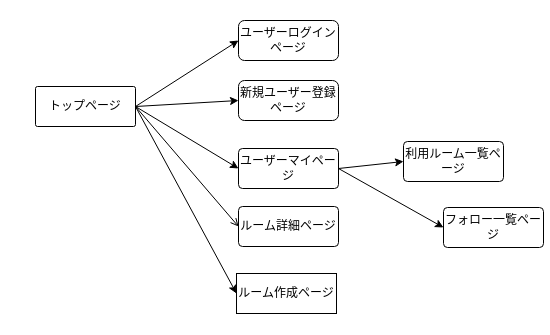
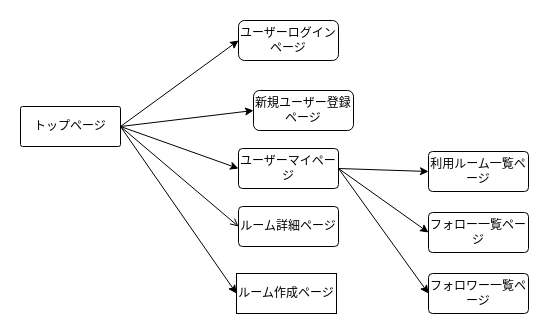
(289, 101) -> (304, 111)
(86, 107) -> (71, 127)
(454, 162) -> (479, 172)
(494, 228) -> (479, 233)
none -> (383, 230)
none -> (479, 294)
